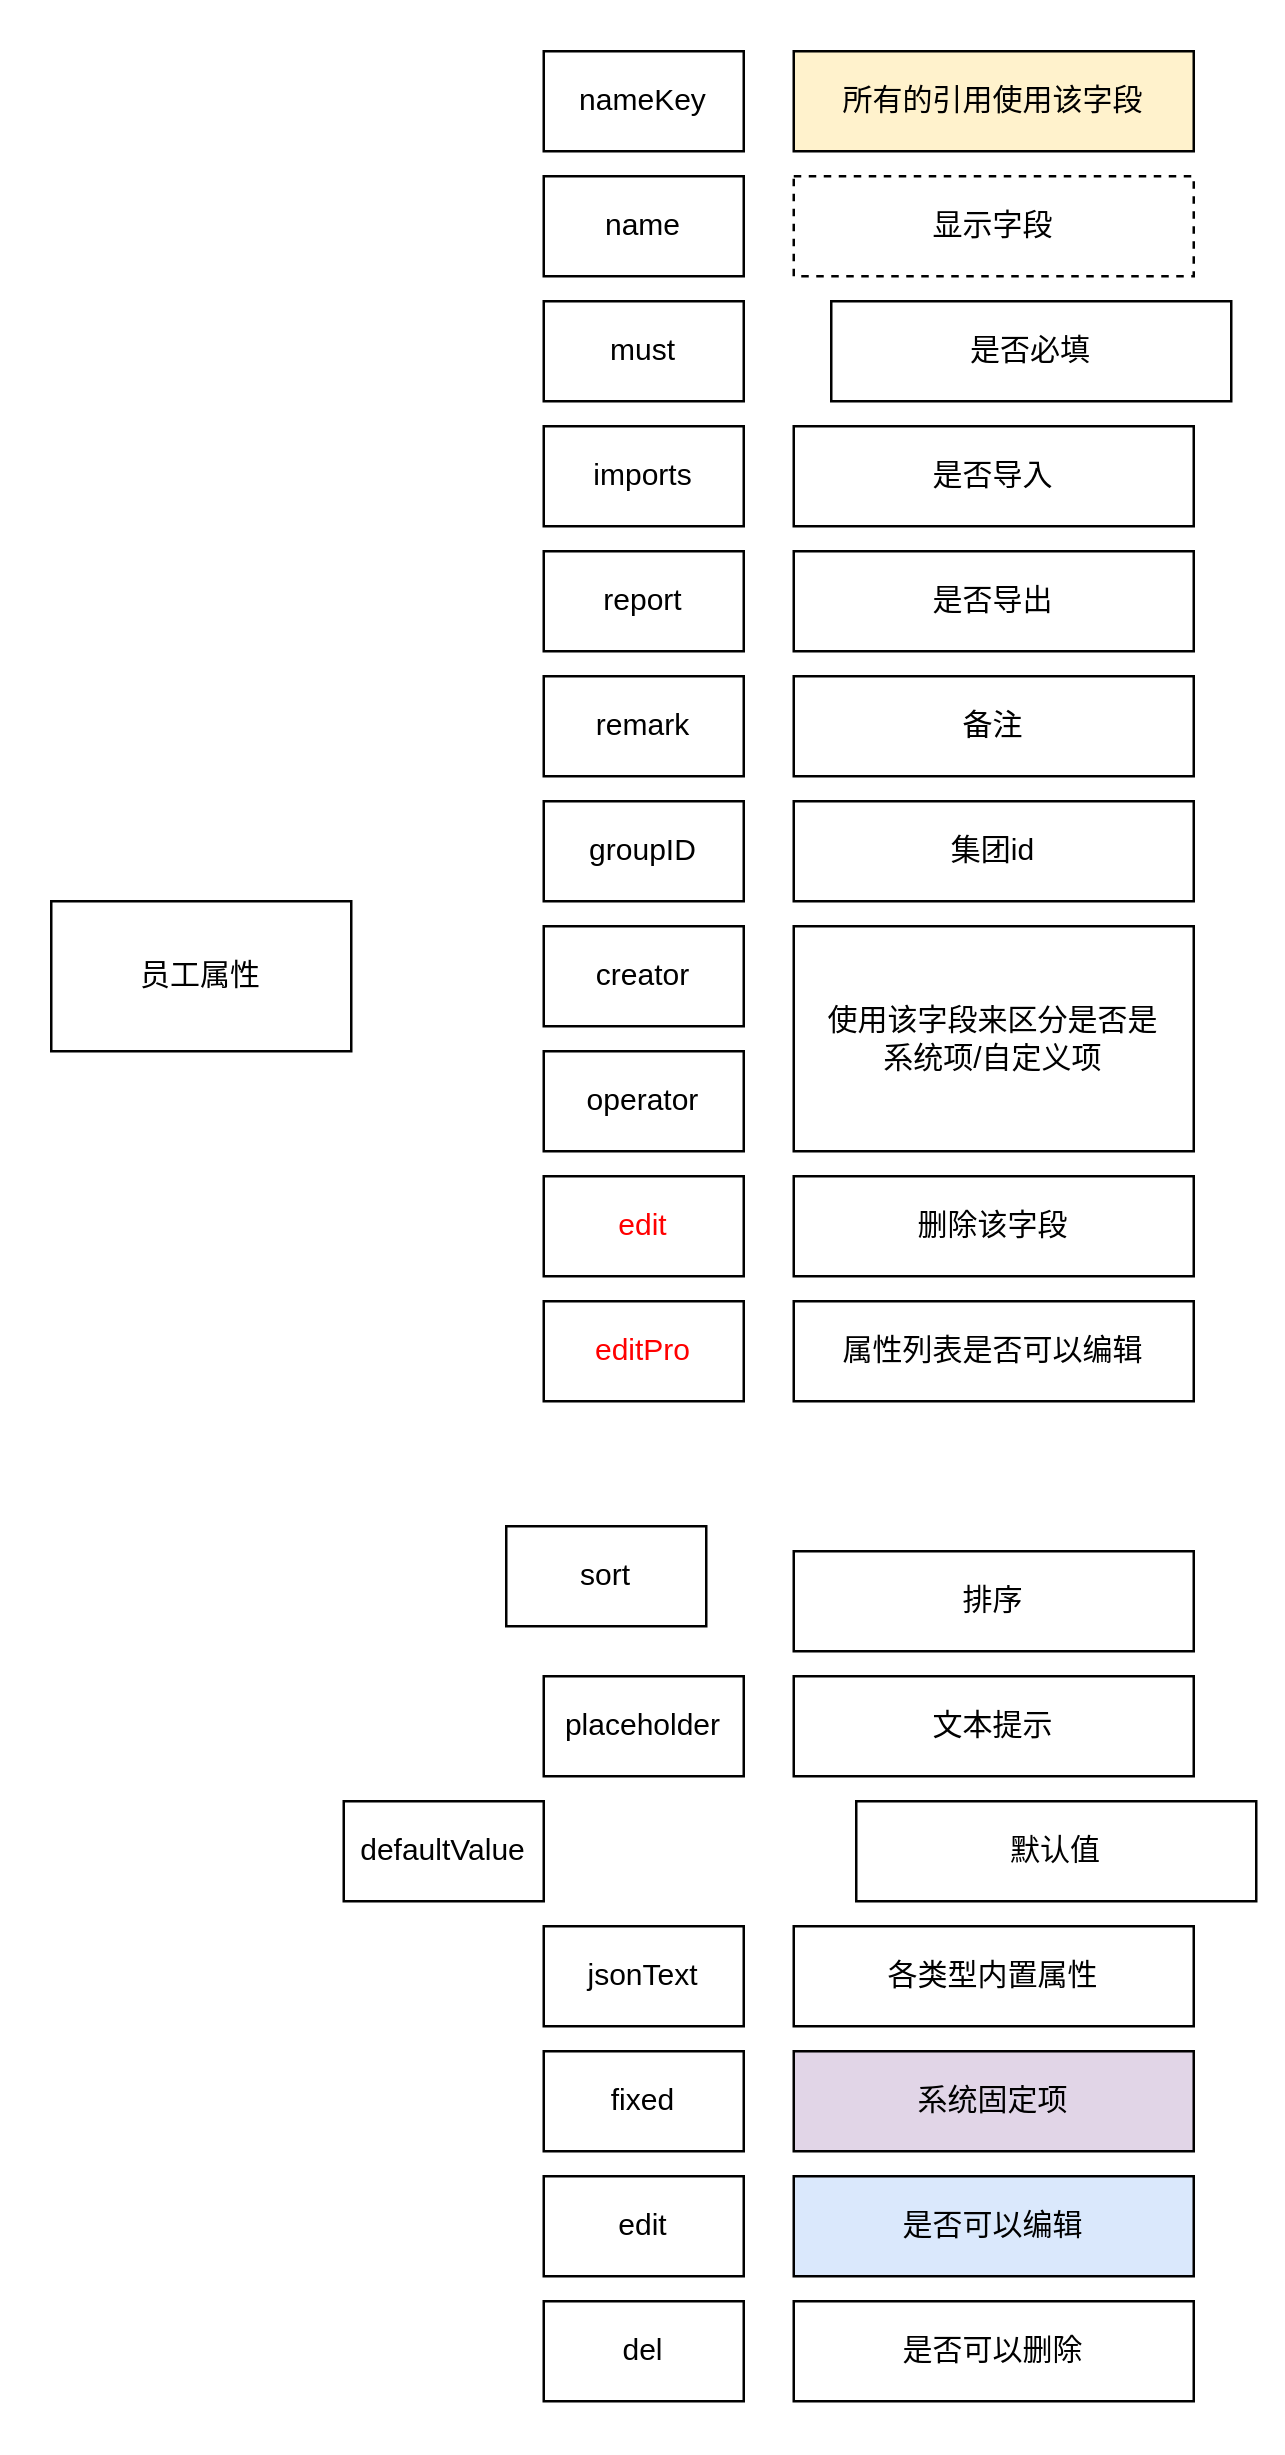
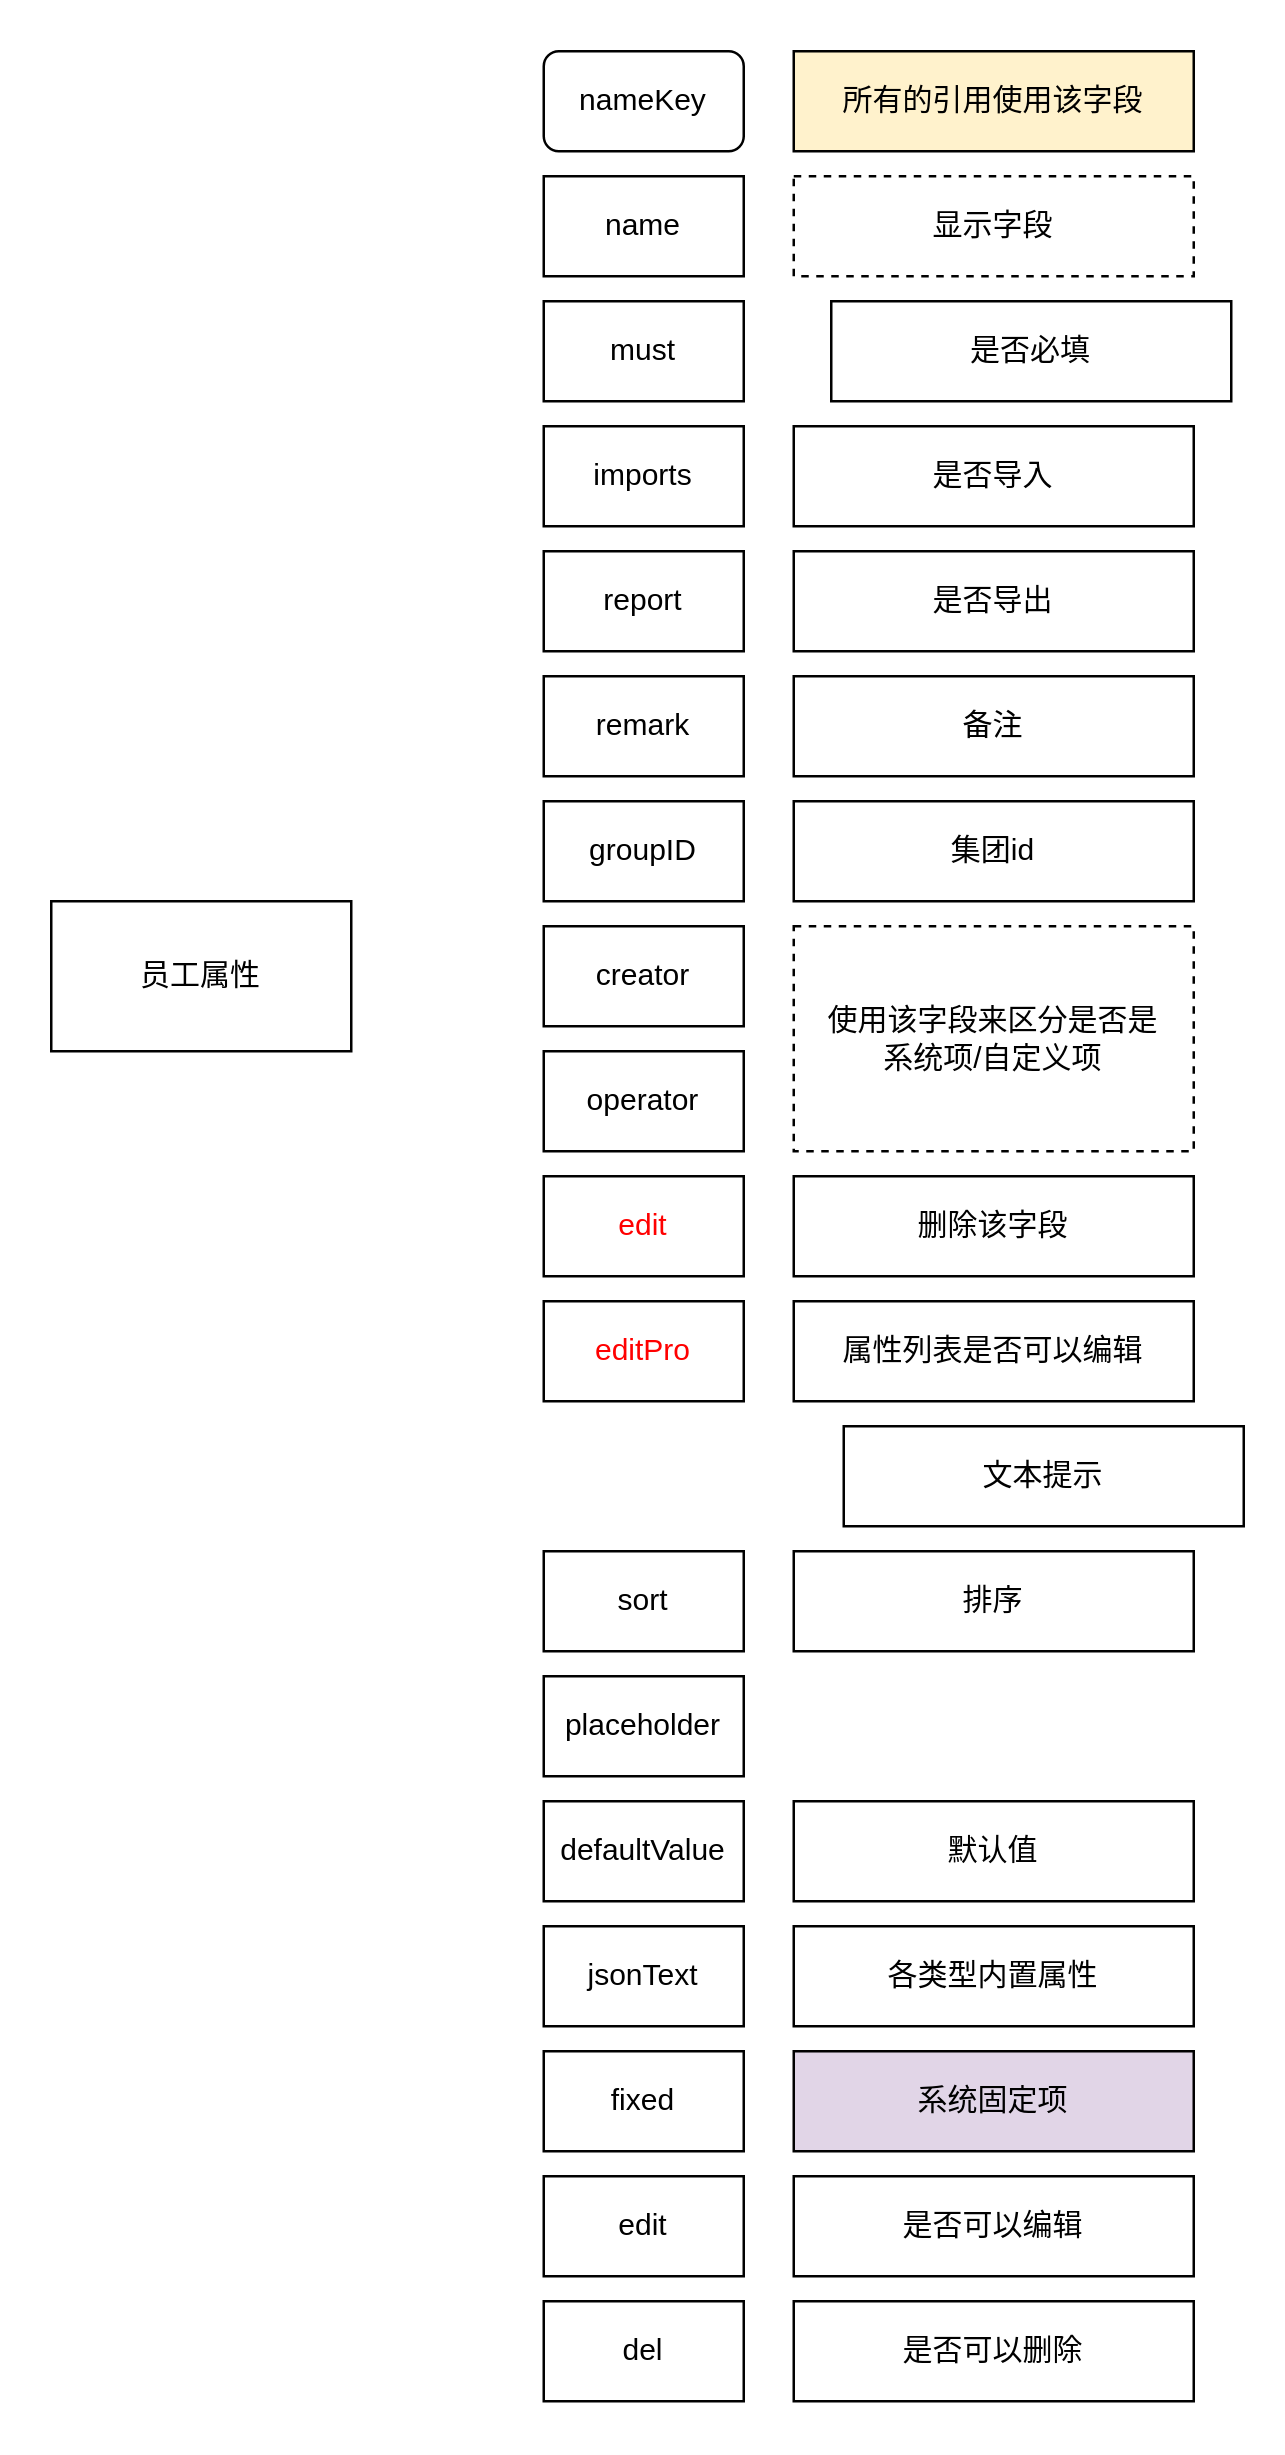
(644, 101) -> (644, 101)
(994, 1039) -> (994, 1039)
(606, 1576) -> (644, 1601)
(994, 1726) -> (1044, 1476)
(444, 1851) -> (644, 1851)
(1056, 1851) -> (994, 1851)
(994, 2226) -> (994, 2226)
